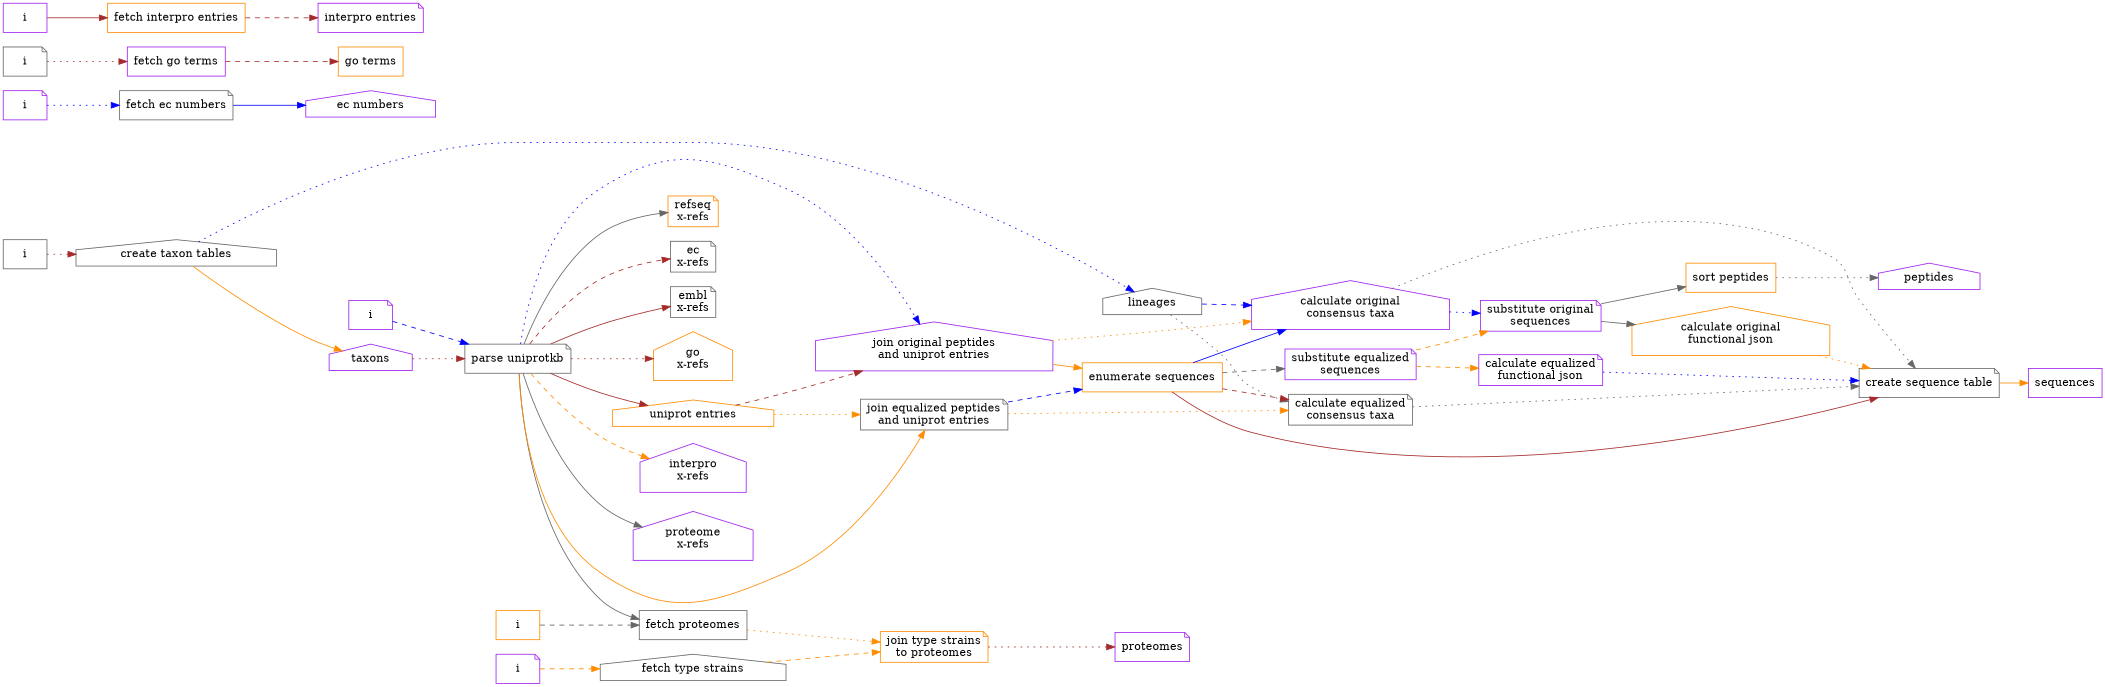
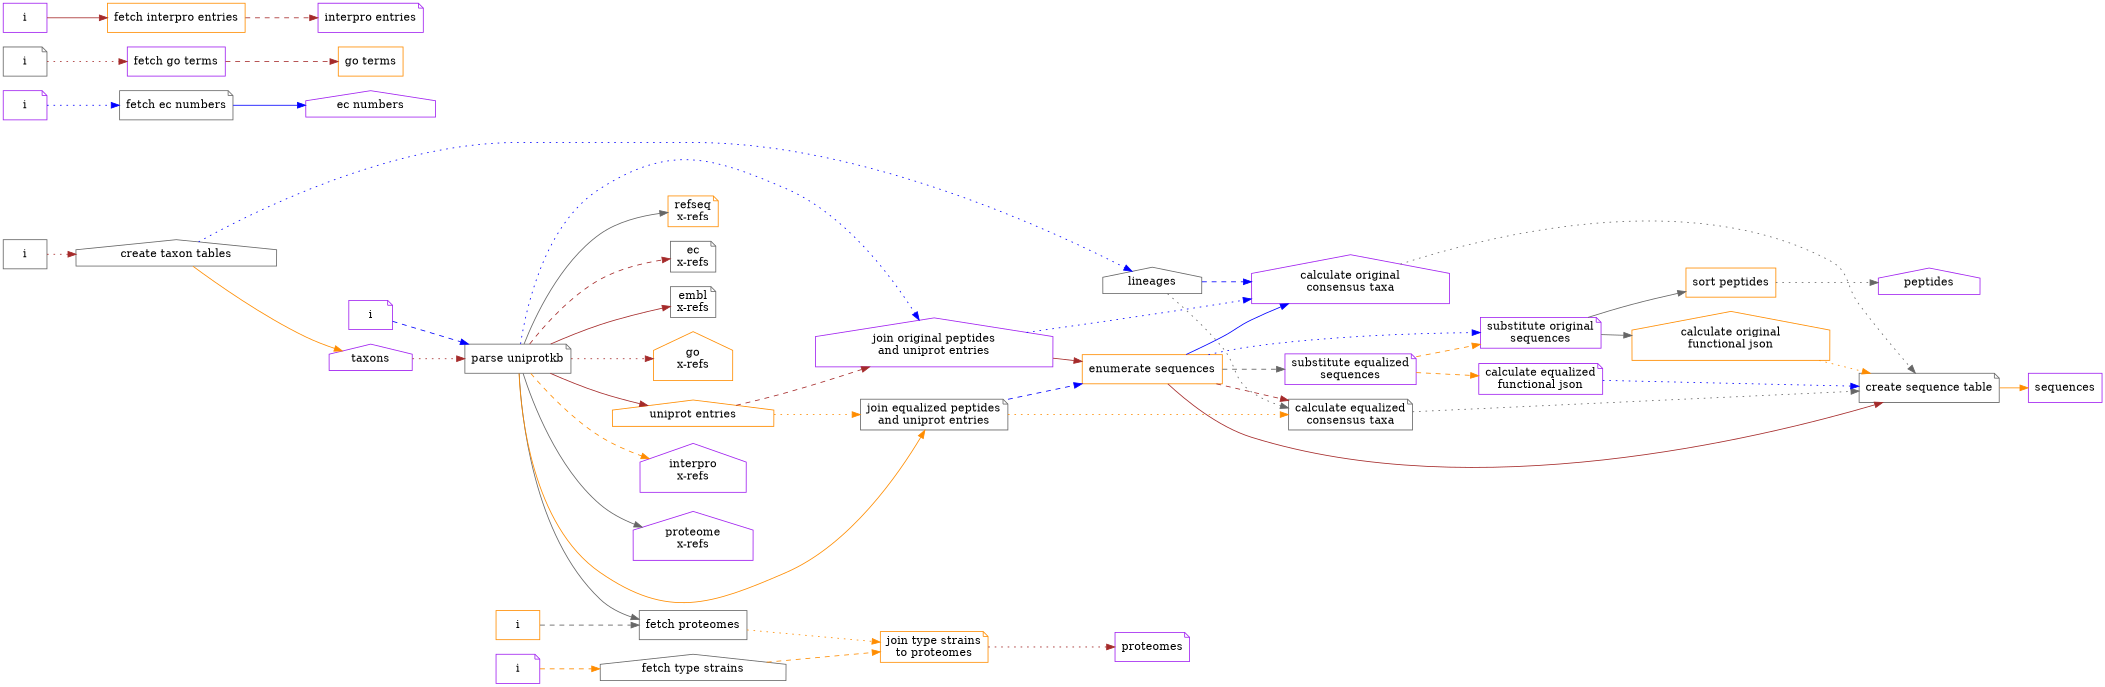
(1461, 312) -> (1340, 338)
(1148, 332) -> (1135, 317)
(1063, 366) -> (1063, 359)
